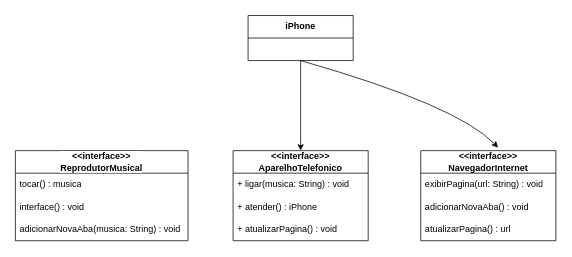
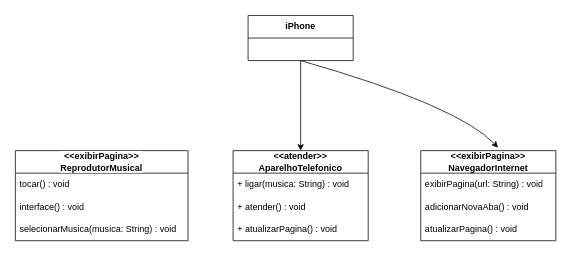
(102, 162) -> (102, 162)
(300, 162) -> (300, 162)
(488, 162) -> (488, 162)
(56, 184) -> (50, 184)
(282, 207) -> (277, 207)
(102, 229) -> (102, 229)
(475, 229) -> (477, 229)
